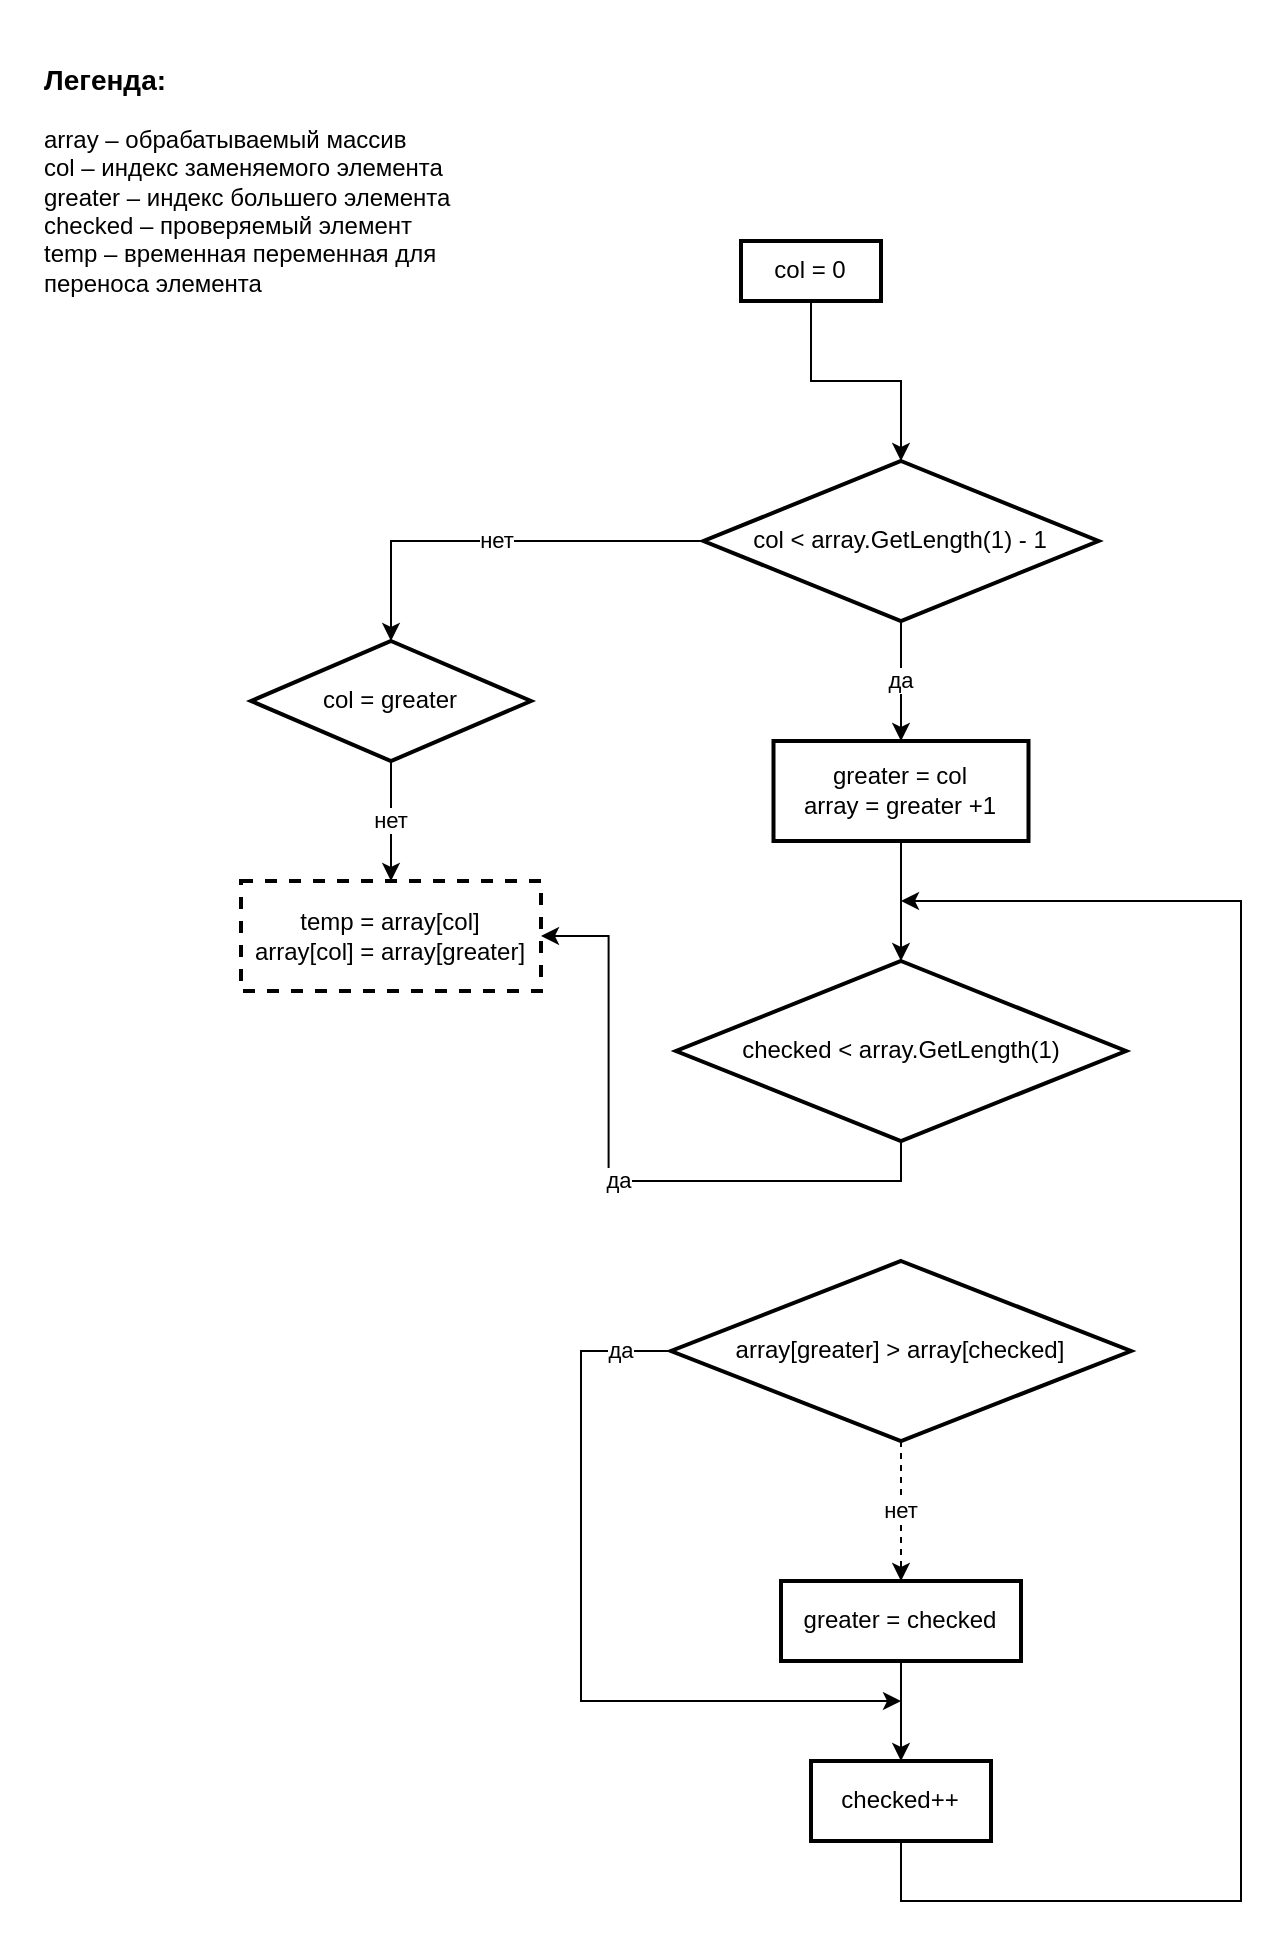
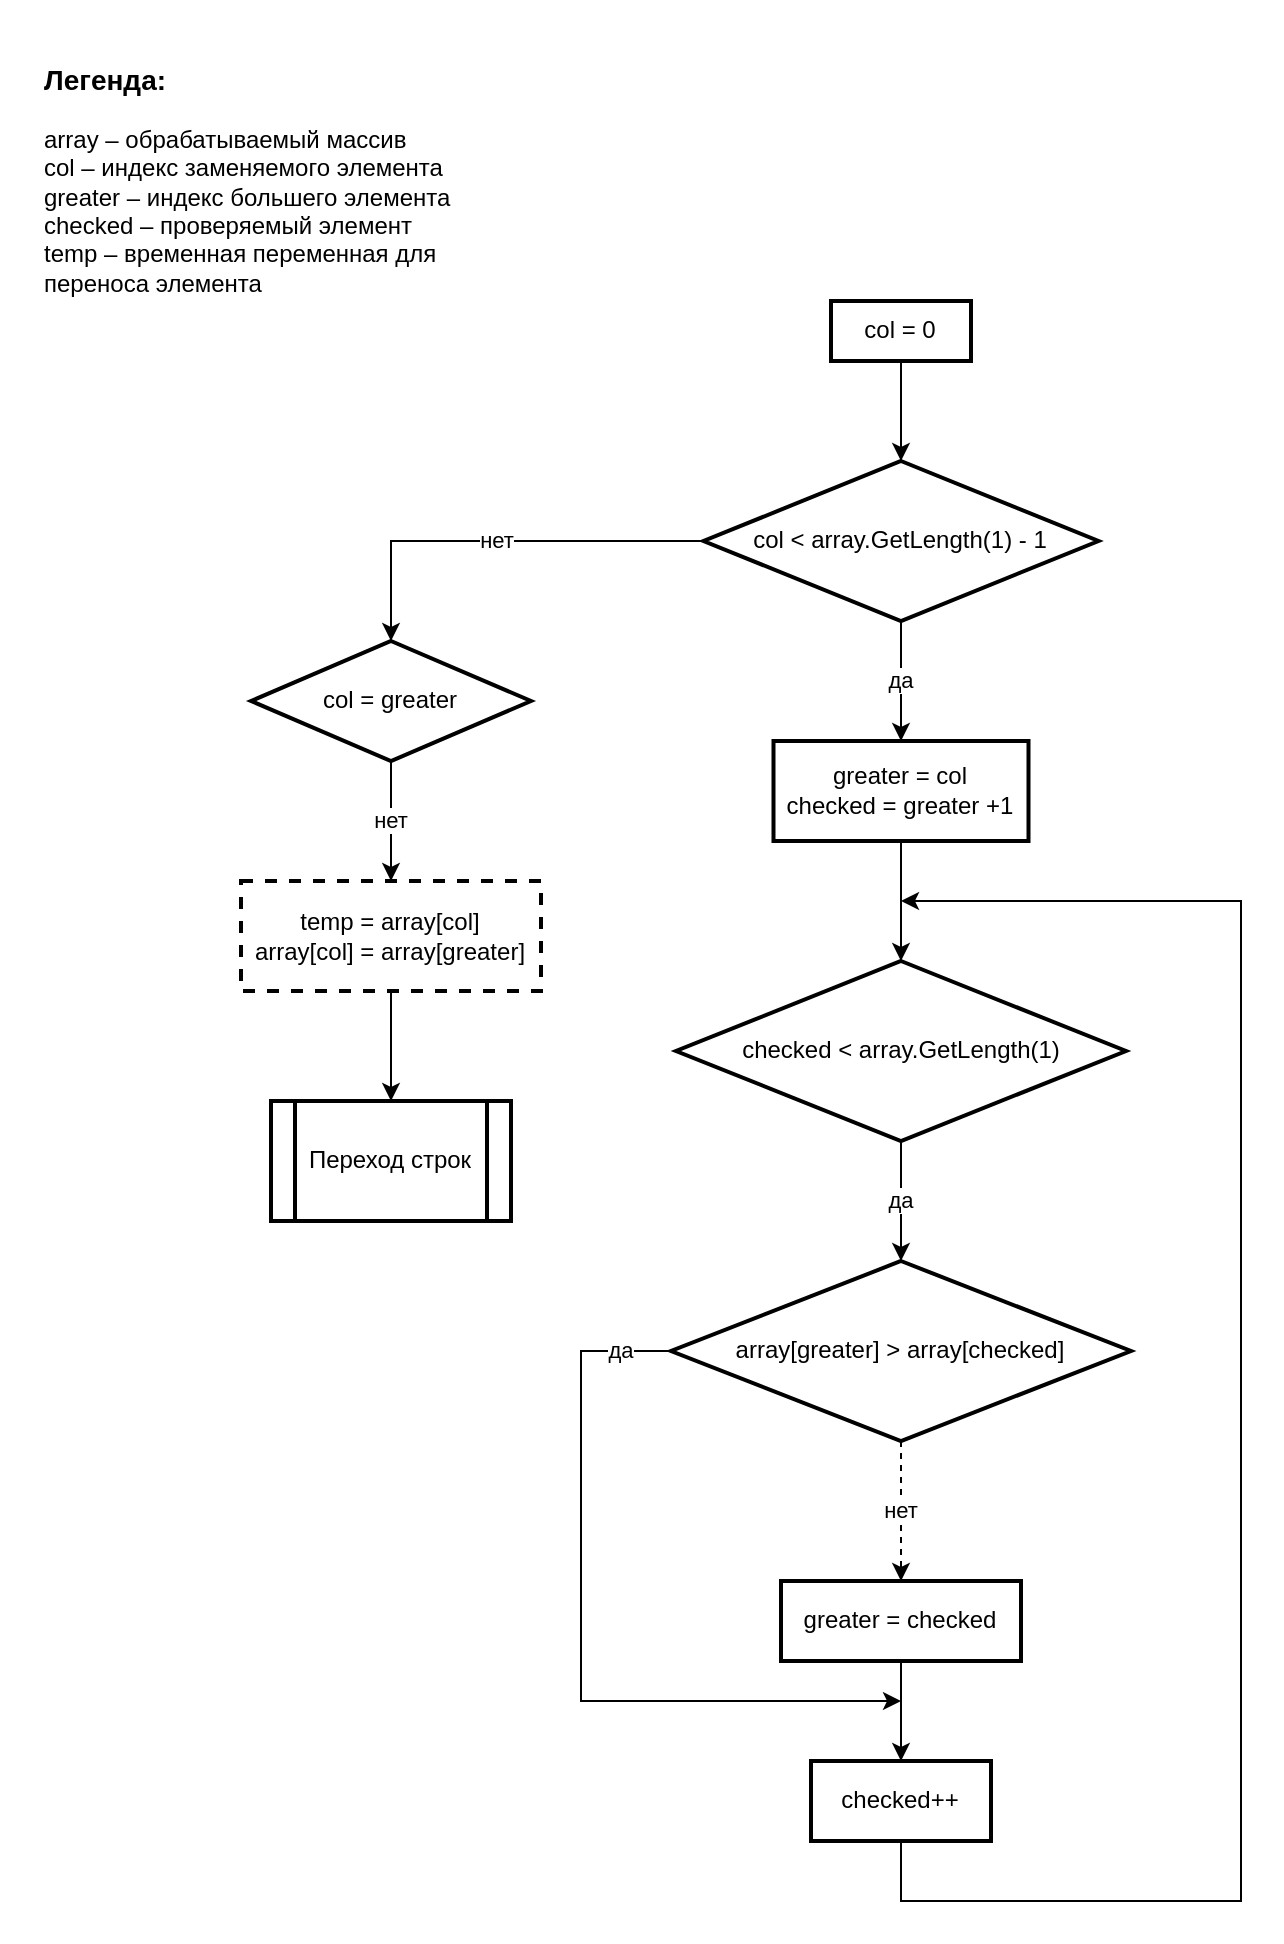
(811, 271) -> (901, 331)
(901, 791) -> (901, 791)
none -> (391, 1039)
none -> (391, 1161)
(609, 1179) -> (901, 1213)
